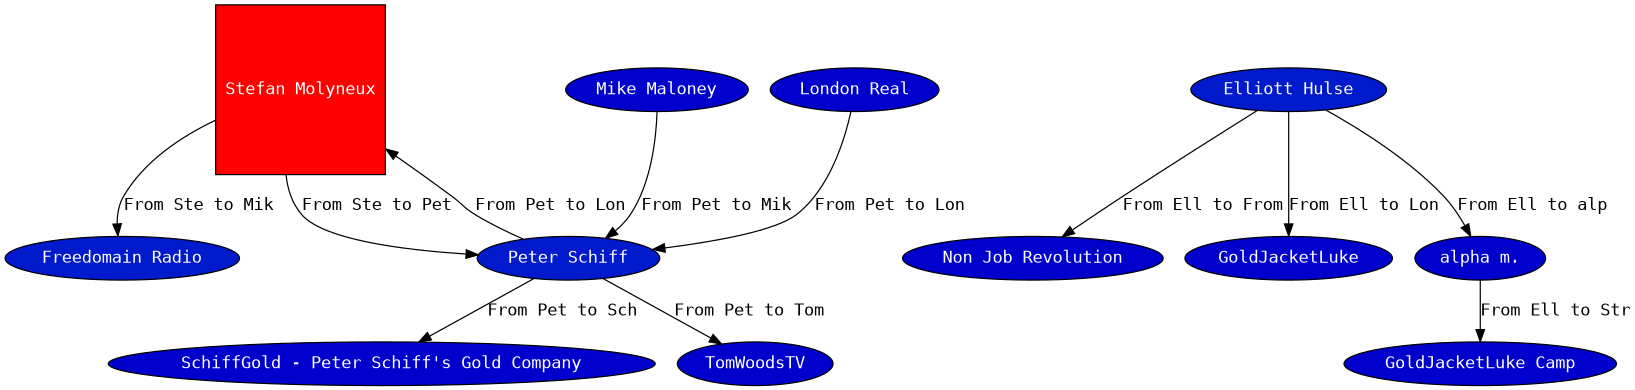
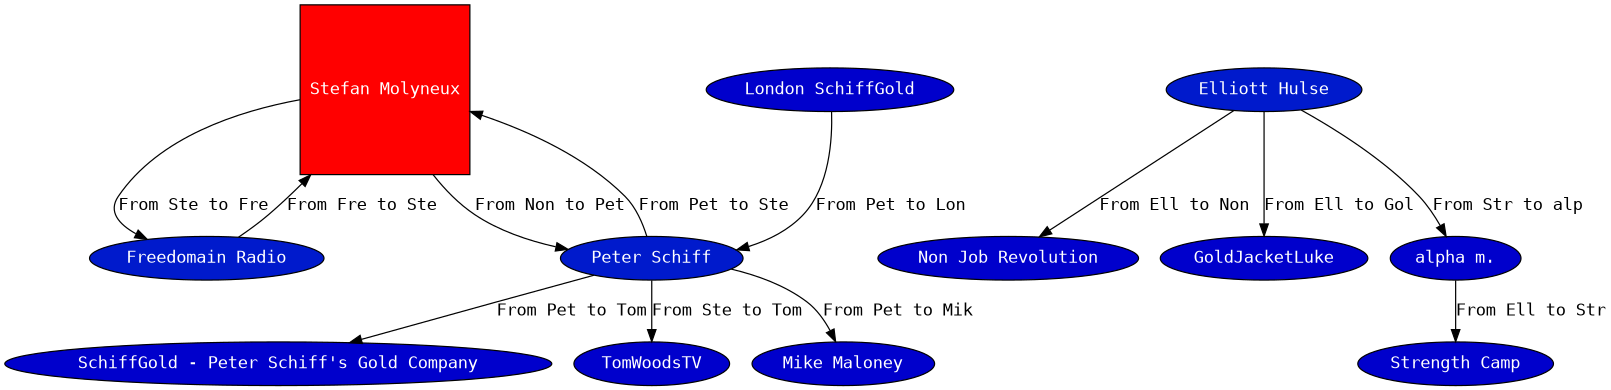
(855, 90) -> (830, 90)
(648, 176) -> (788, 290)
(199, 206) -> (193, 206)
(377, 206) -> (550, 206)
(550, 206) -> (714, 206)
(1203, 206) -> (1174, 206)
(1364, 206) -> (1339, 206)
(1532, 206) -> (1508, 206)
none -> (272, 212)
(562, 311) -> (572, 311)
(749, 311) -> (727, 311)
(1480, 364) -> (1456, 364)
